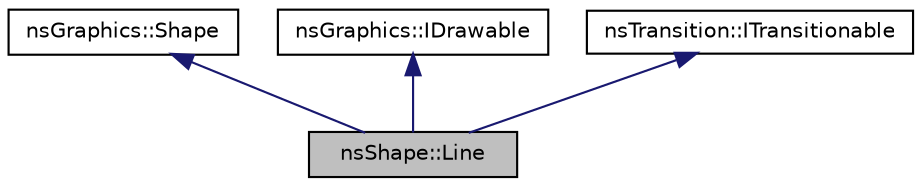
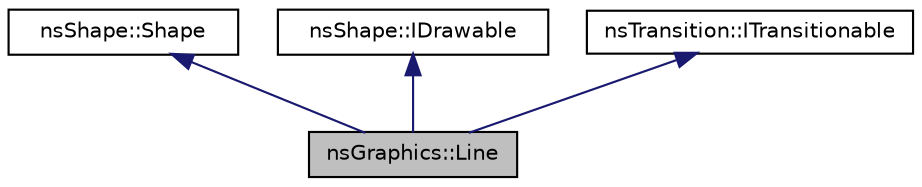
(123, 32) -> (123, 32)
(413, 32) -> (413, 32)
(413, 154) -> (413, 154)
